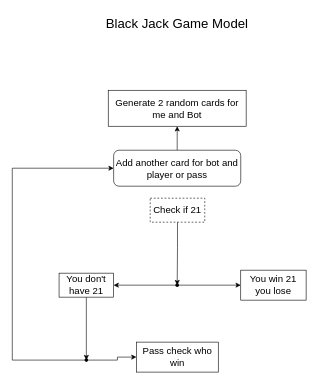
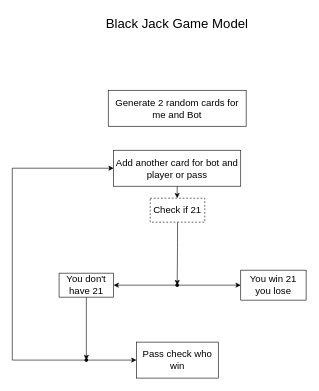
(177, 131) -> (177, 192)
(177, 168) -> (177, 168)
(177, 357) -> (177, 360)
